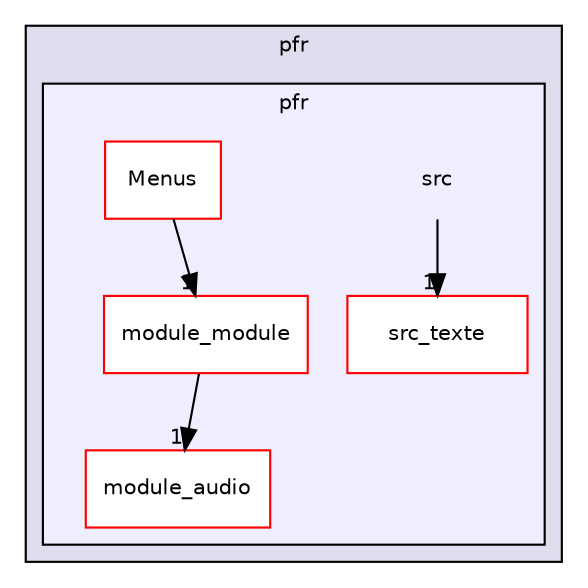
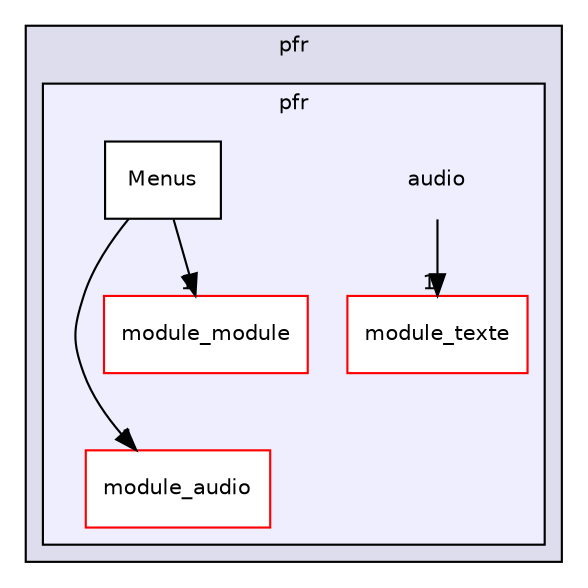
(163, 180) -> (163, 180)
(437, 180) -> (437, 180)
(437, 335) -> (437, 335)
(194, 401) -> (76, 326)
